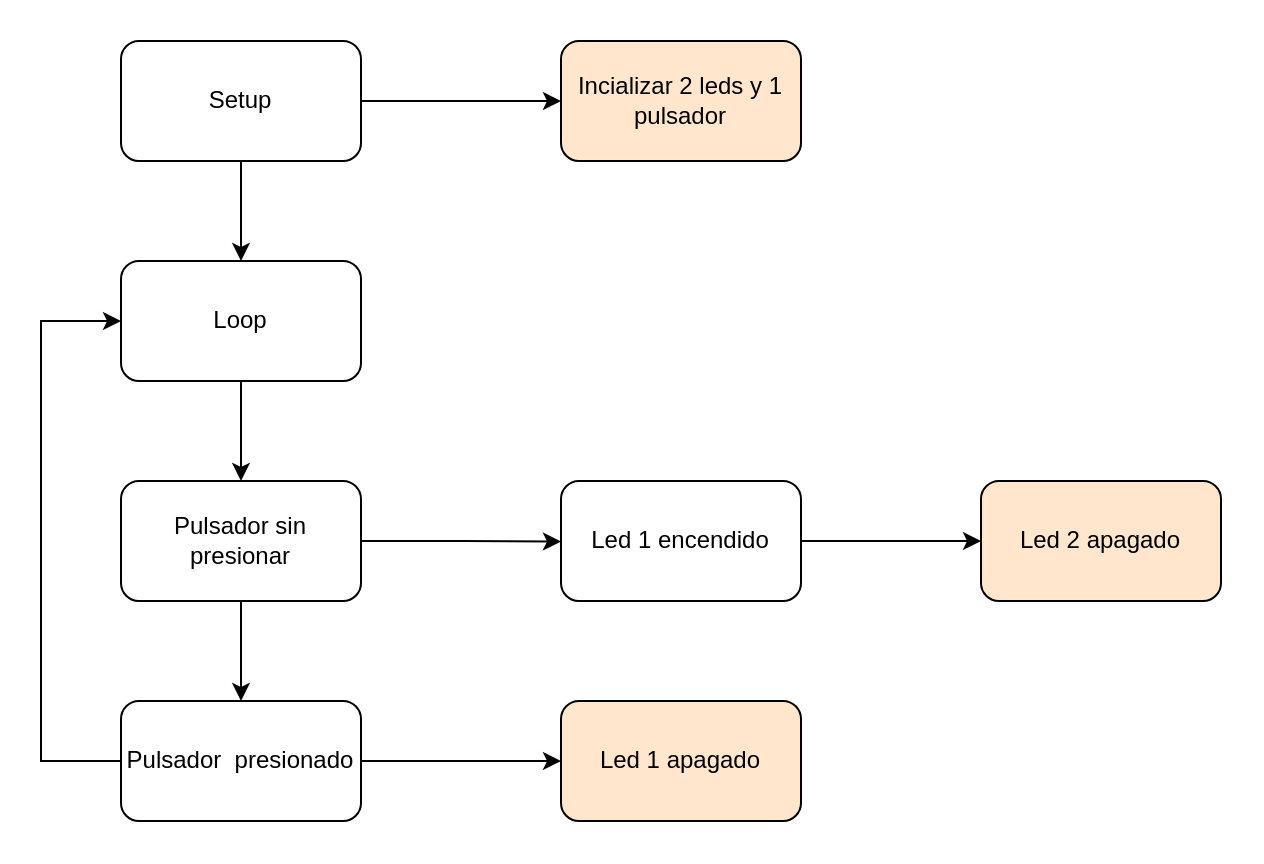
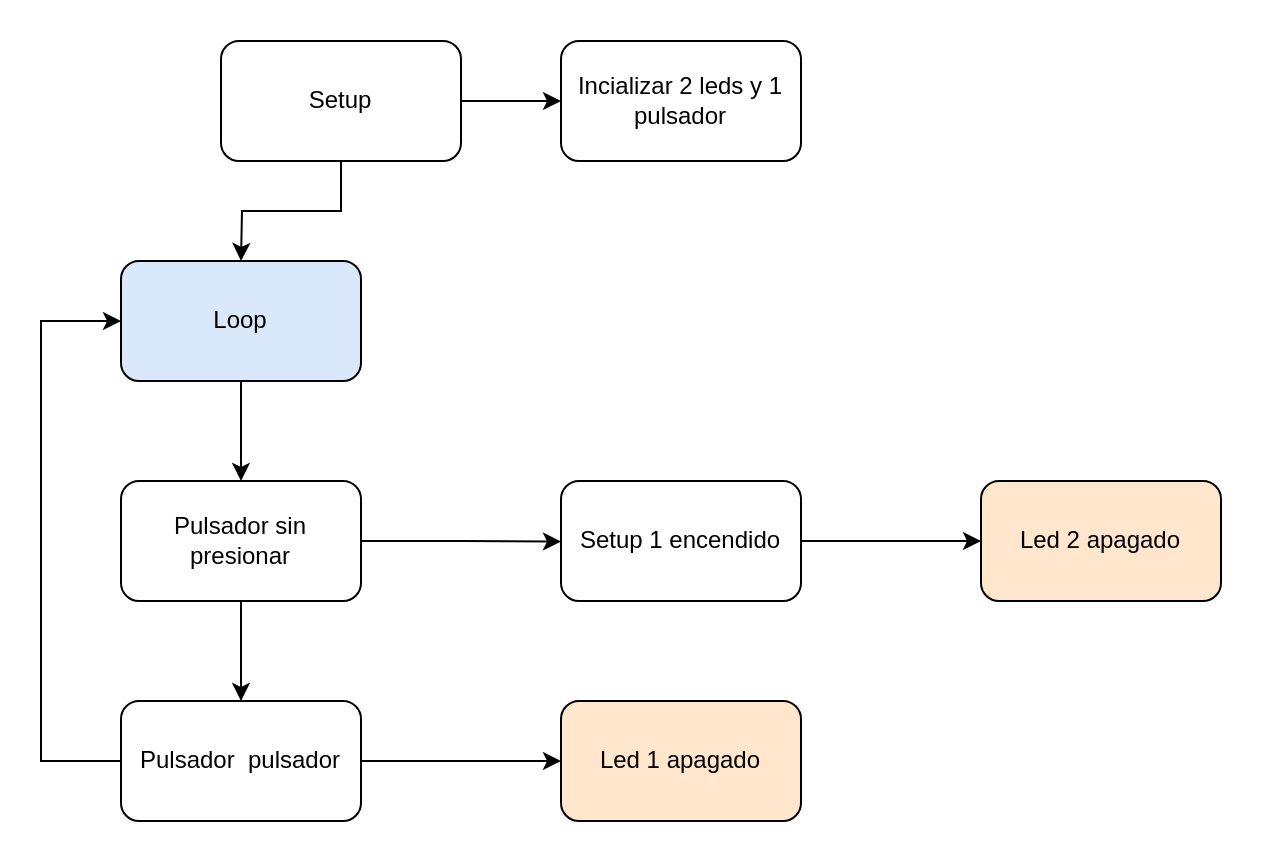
(241, 101) -> (341, 101)
(681, 101) -> (681, 101)
(241, 321) -> (241, 321)
(681, 541) -> (681, 541)
(241, 761) -> (241, 761)
